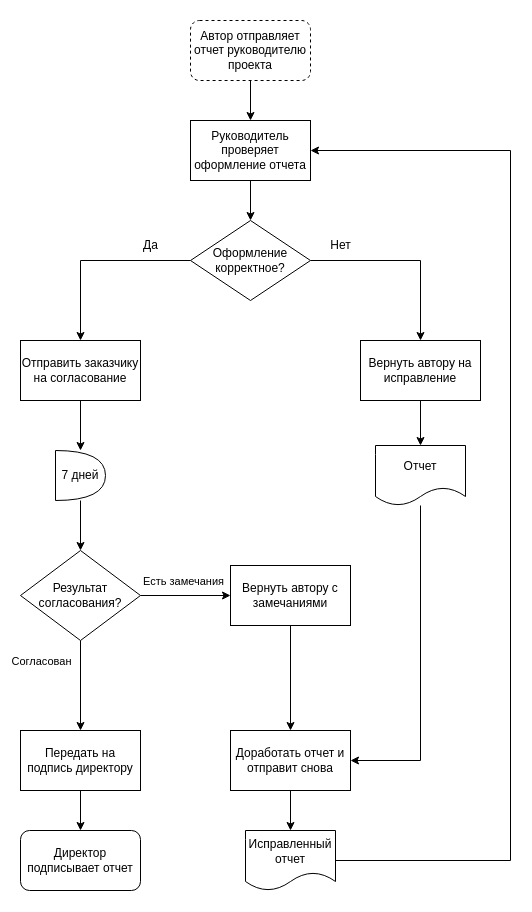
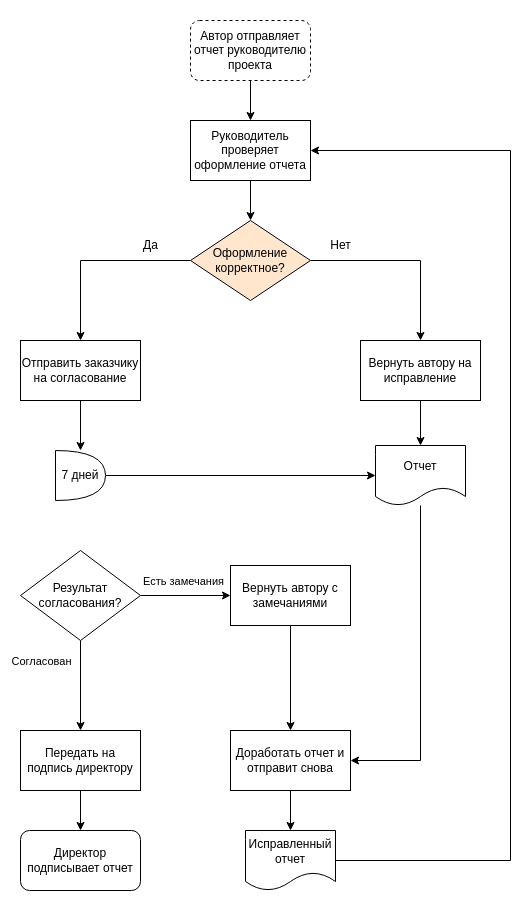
(251, 261) -> (251, 261)
(81, 522) -> (237, 476)
